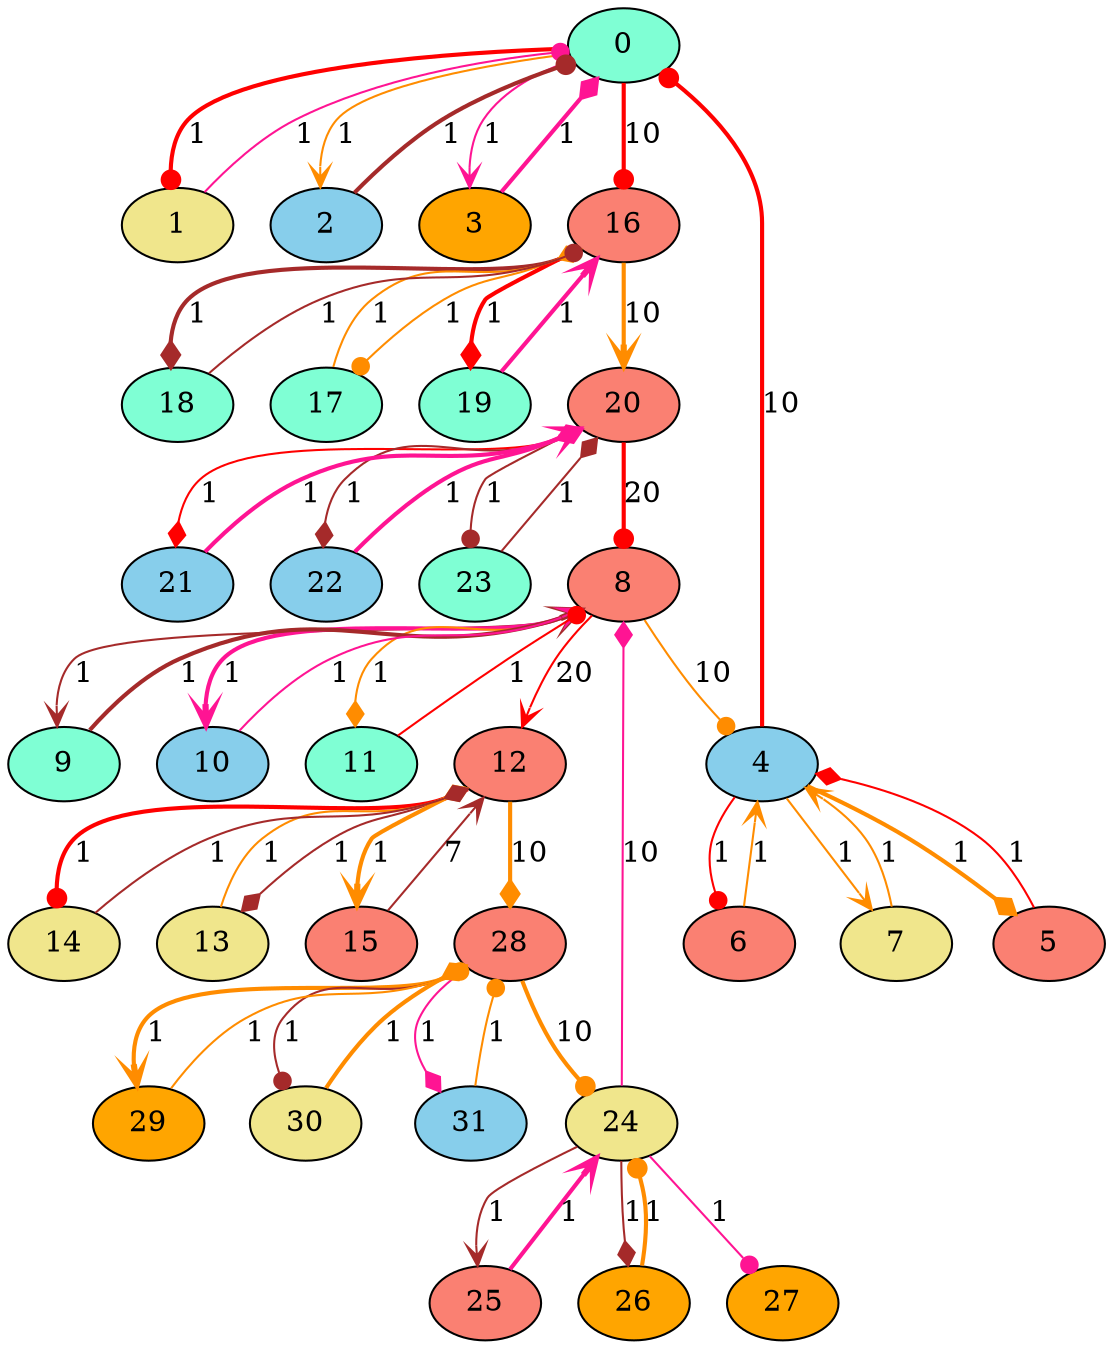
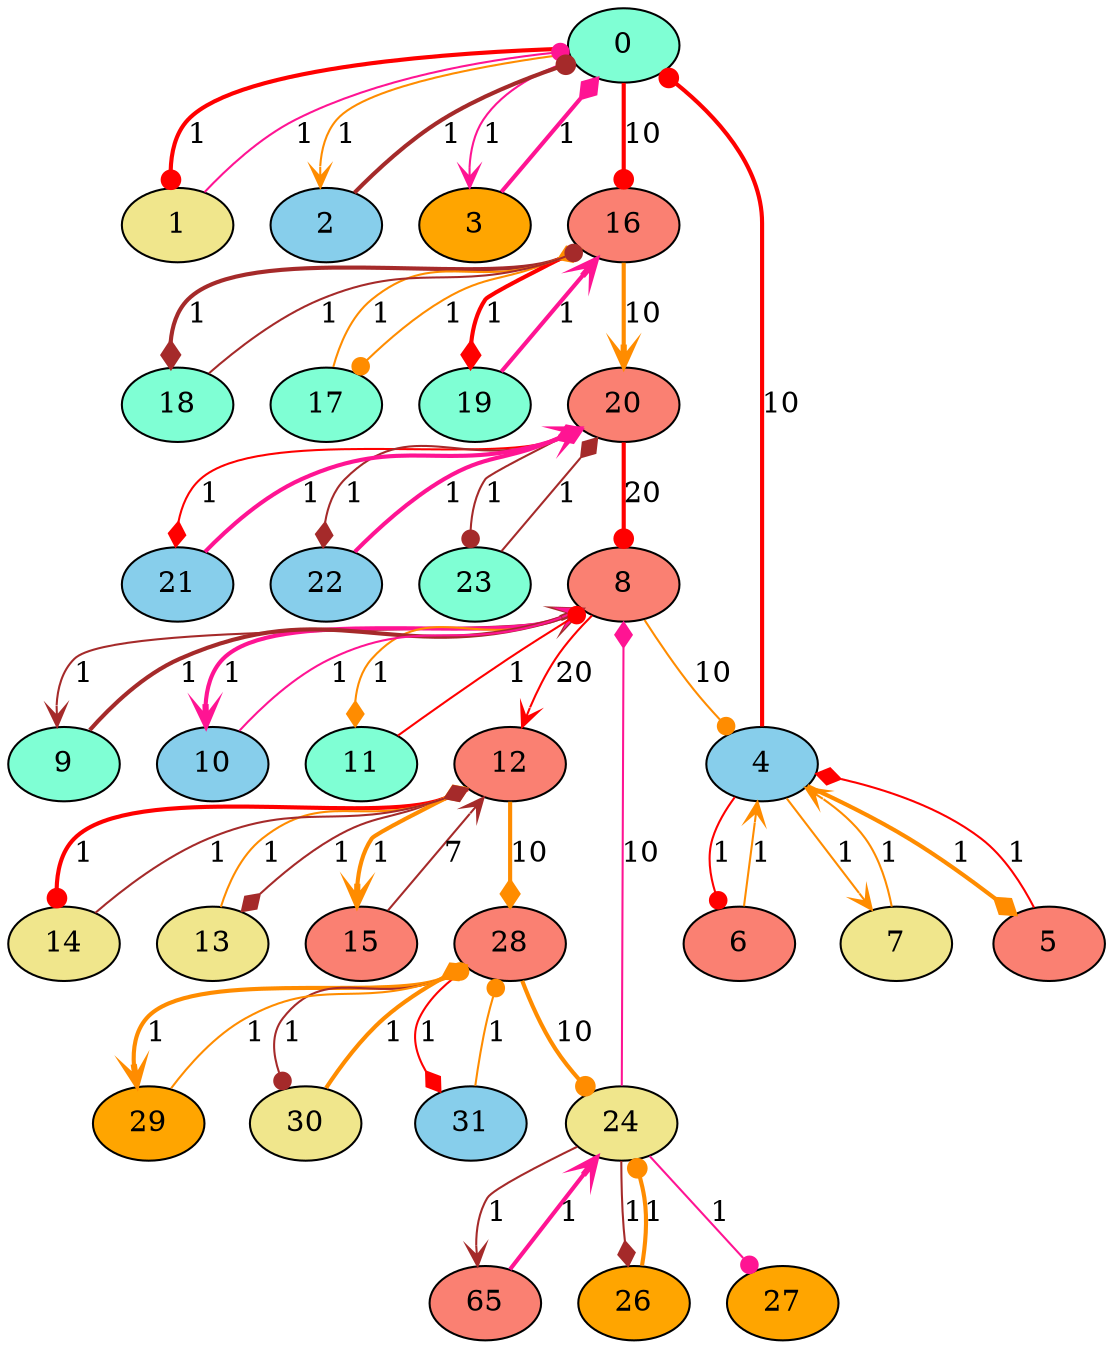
(423, 1012) -> (423, 1012)
(485, 1303) -> (485, 1303)
